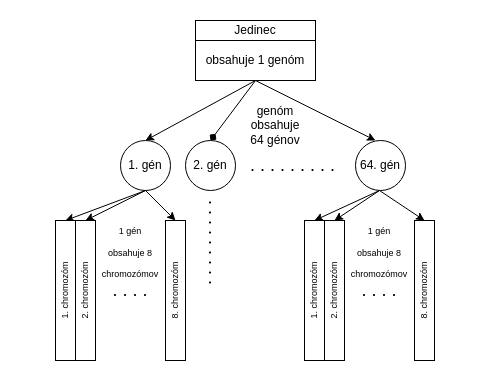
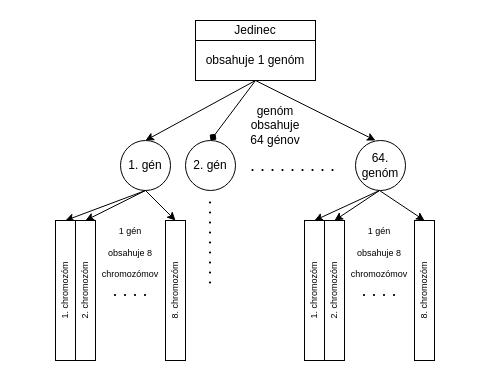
(381, 166) -> (381, 166)
